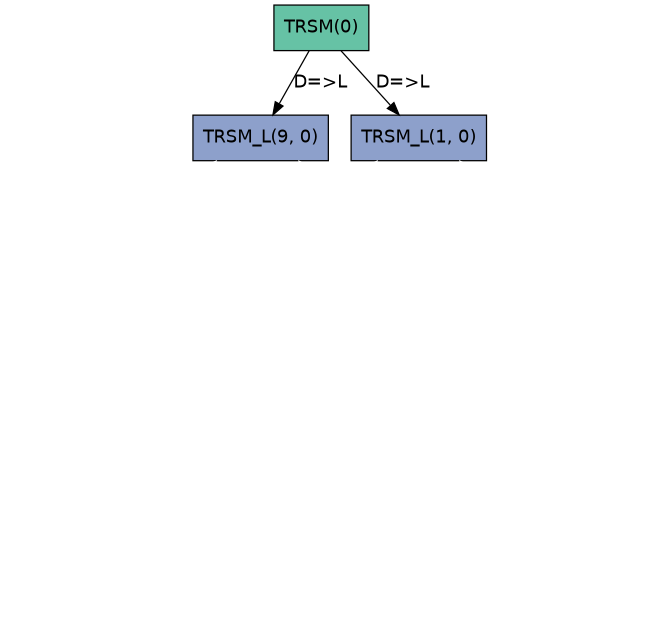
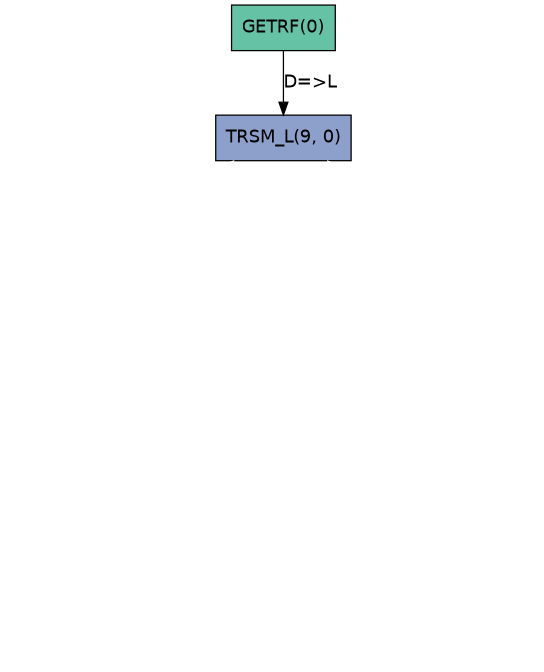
(321, 28) -> (283, 28)
(419, 138) -> none
